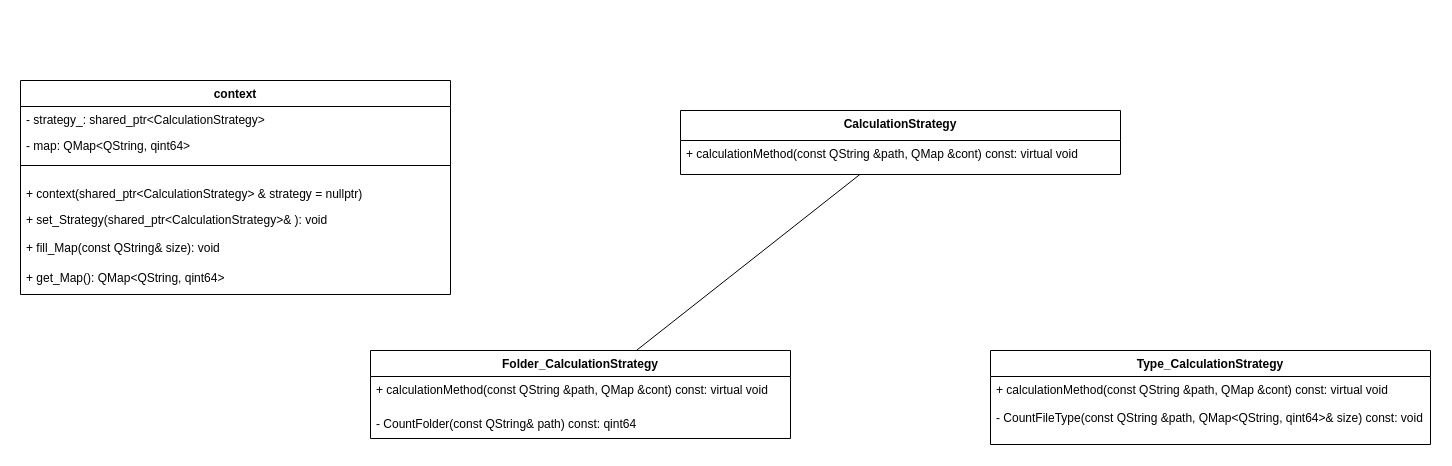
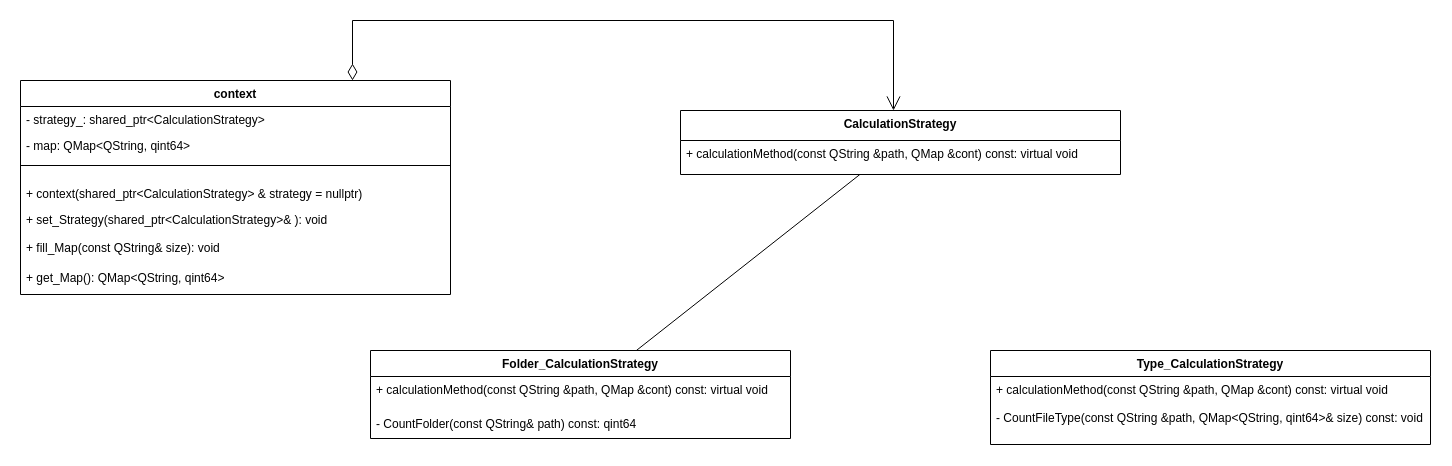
none -> (645, 21)
